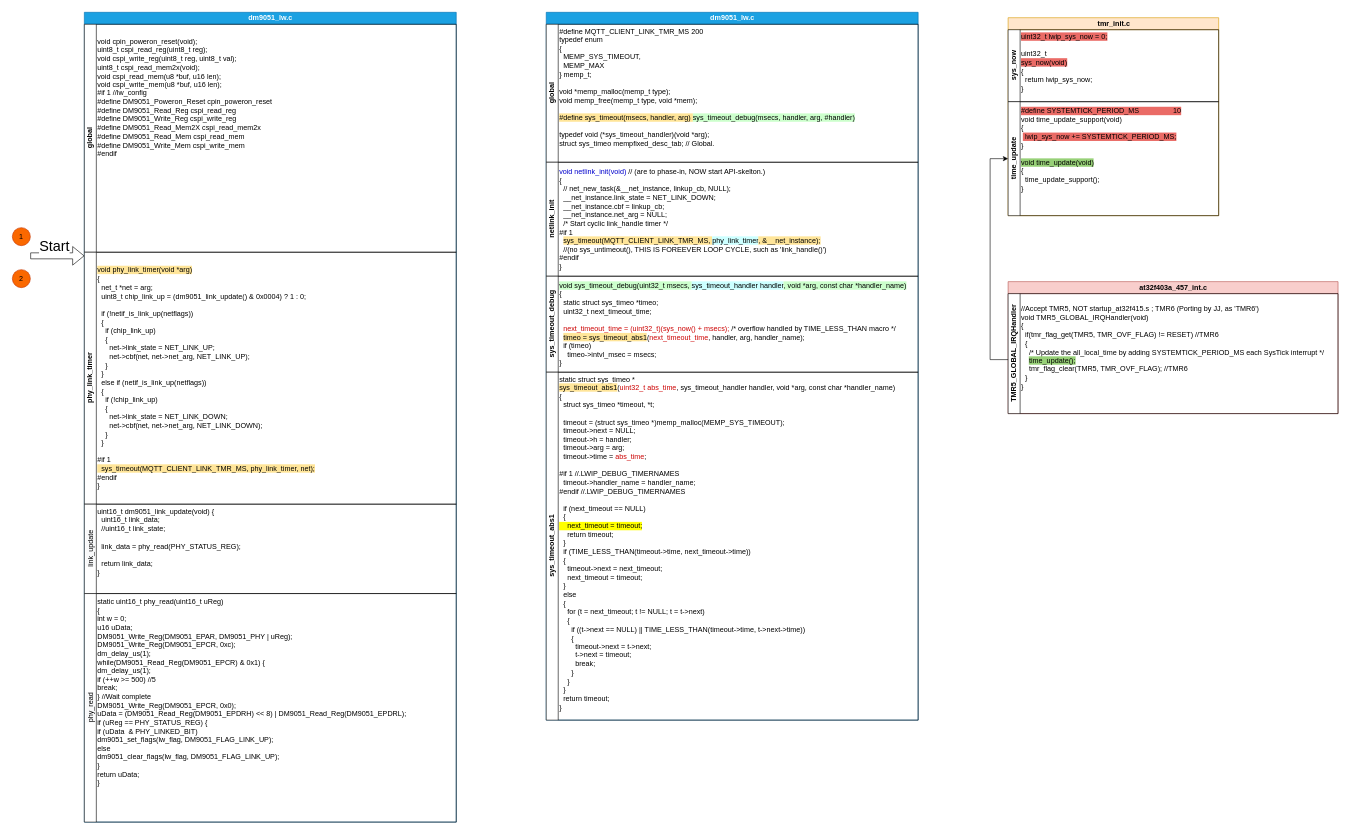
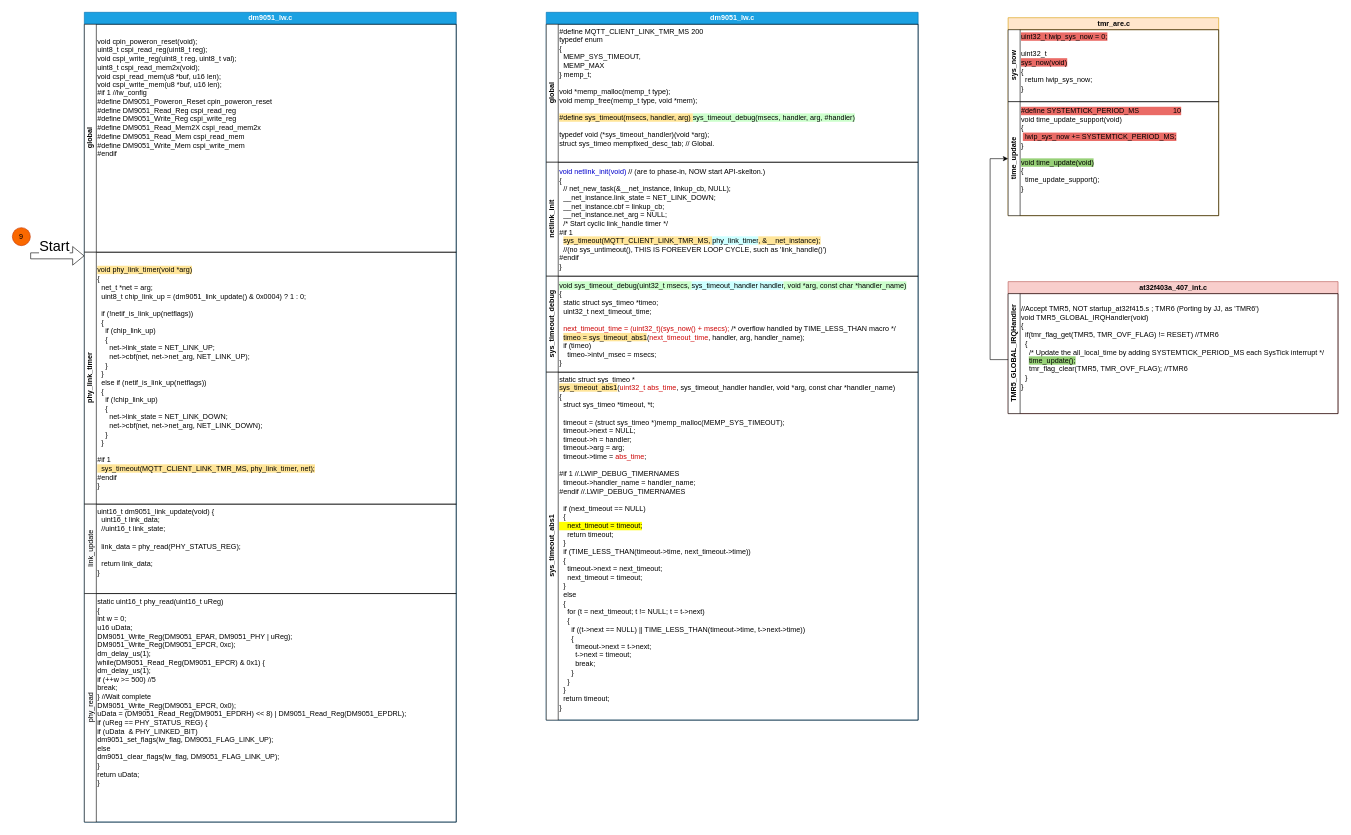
(1114, 24) -> (1114, 24)
(21, 237) -> (21, 237)
(21, 279) -> none
(1174, 288) -> (1174, 288)
